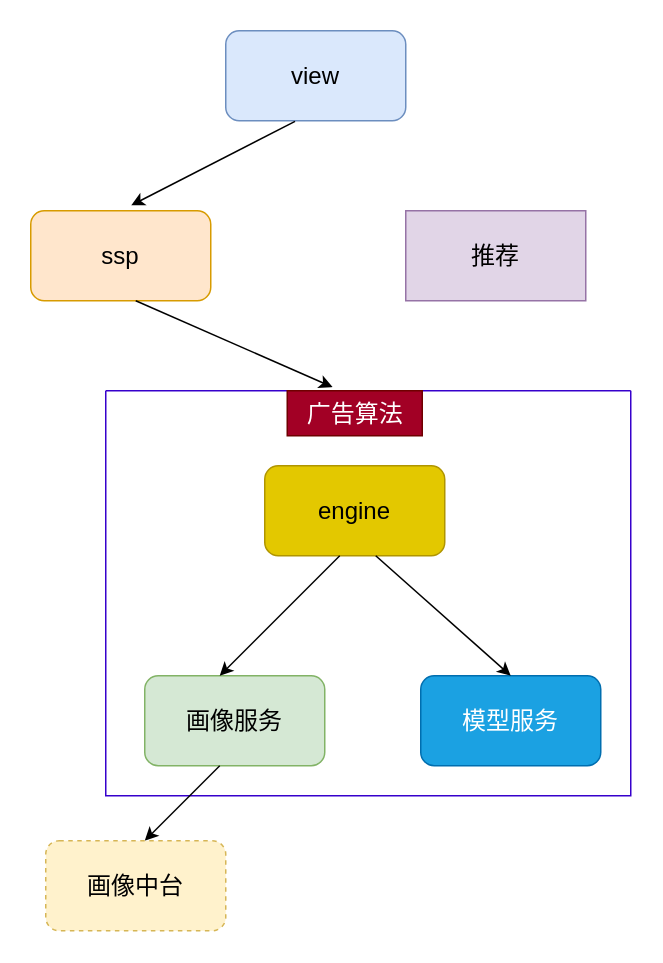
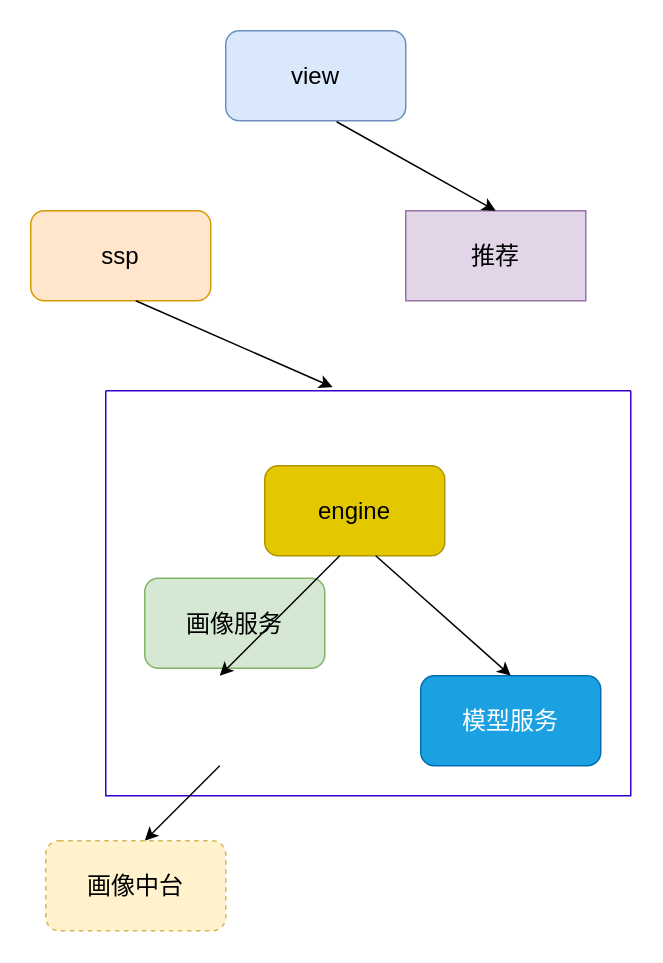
(217, 161) -> none
none -> (412, 164)
(355, 413) -> none
(235, 721) -> (235, 623)
